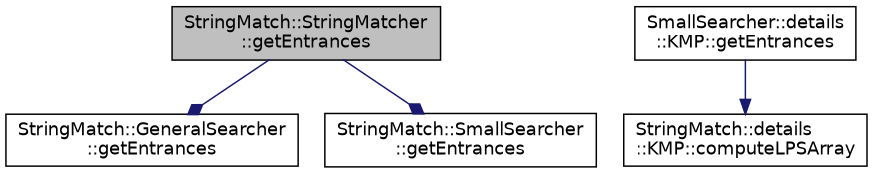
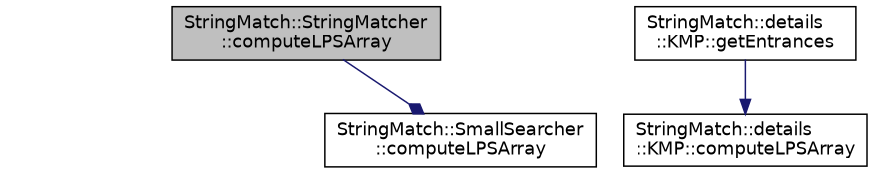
(306, 33) -> (306, 33)
(745, 33) -> (745, 33)
(152, 140) -> none
(461, 140) -> (461, 140)
